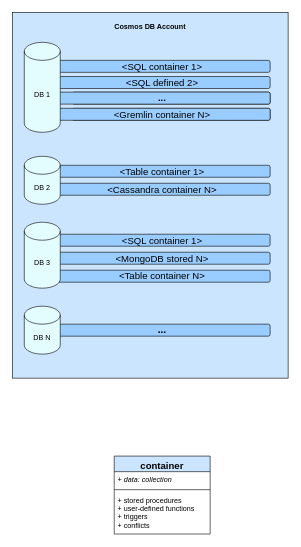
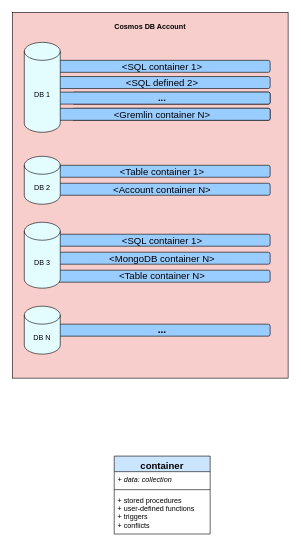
(45, 17) -> (45, 17)
(162, 189) -> (162, 189)
(162, 258) -> (162, 258)
